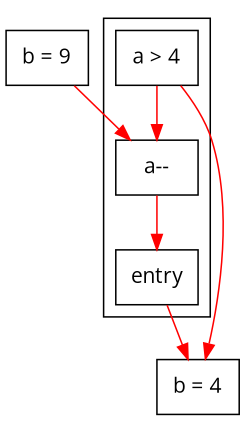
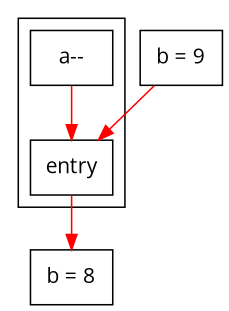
(157, 58) -> none
(94, 105) -> (134, 105)
(198, 387) -> (72, 277)
